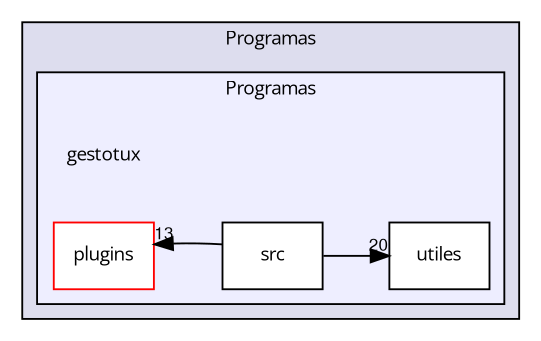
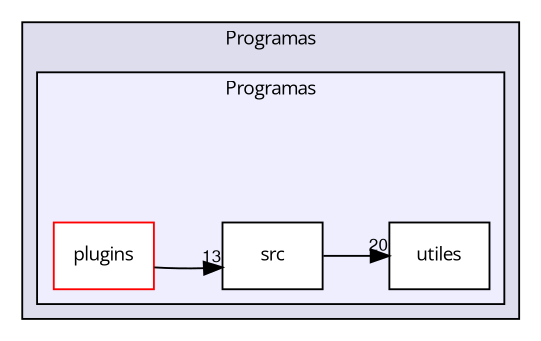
(104, 156) -> none
(198, 243) -> (179, 268)
